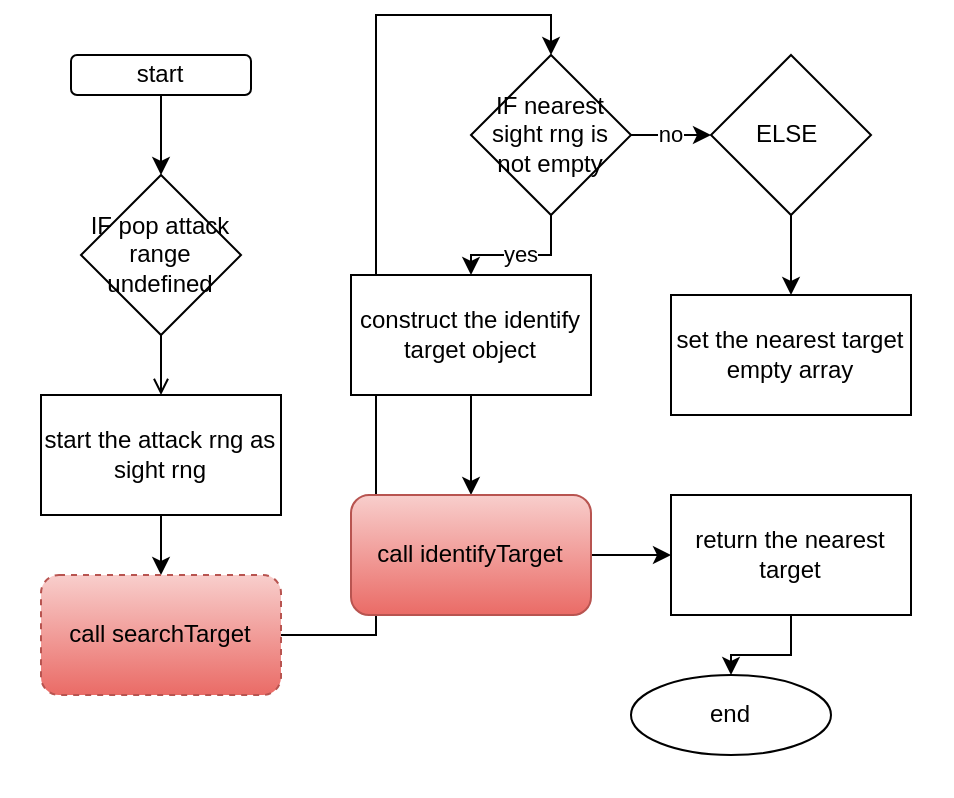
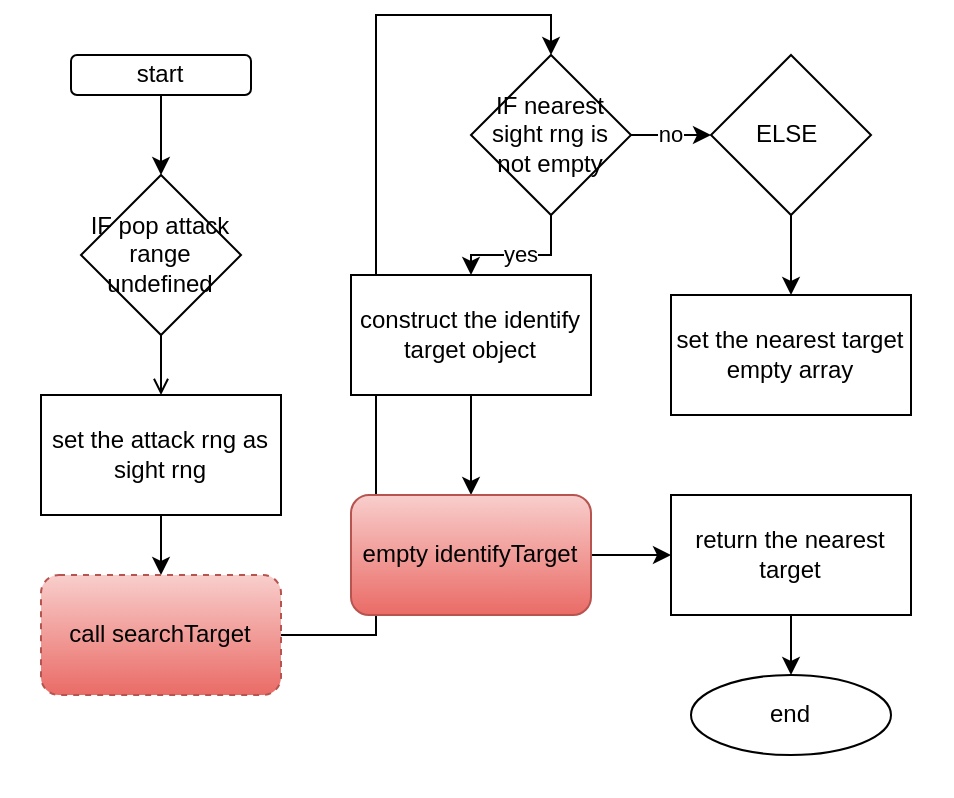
(161, 455) -> (161, 455)
(471, 555) -> (471, 555)
(731, 715) -> (791, 715)
